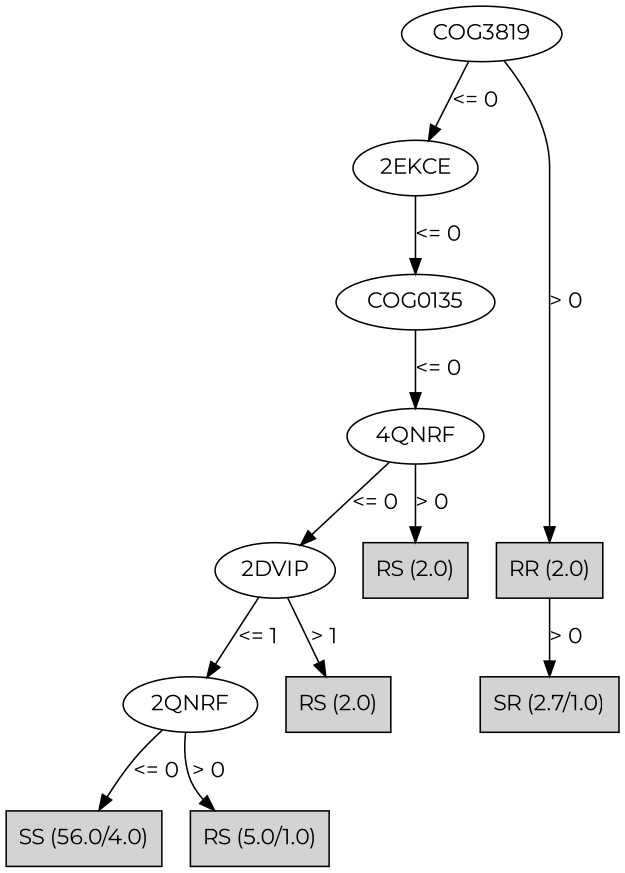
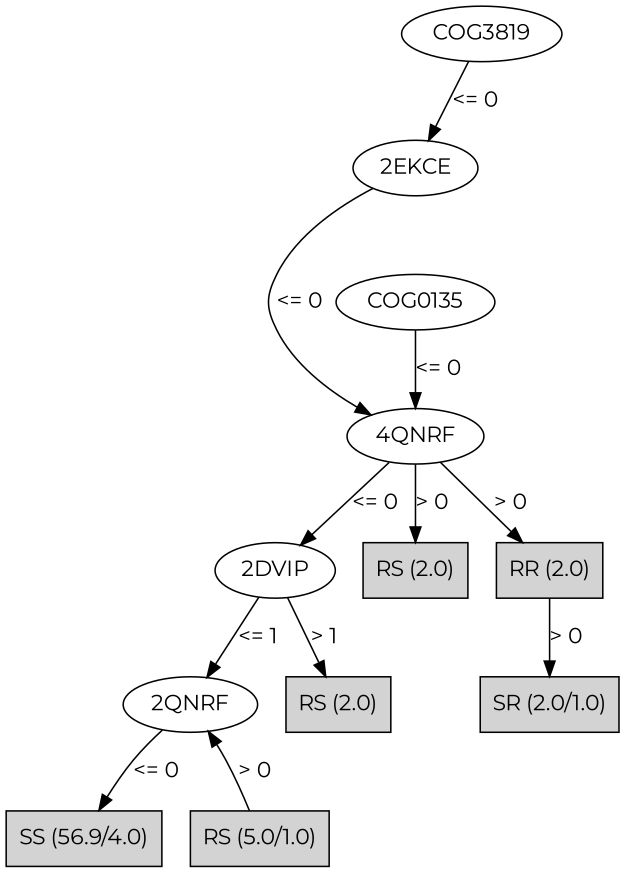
(415, 227) -> (270, 293)
(550, 288) -> (476, 497)
(550, 705) -> (550, 705)
(187, 768) -> (234, 777)
(84, 839) -> (84, 839)
